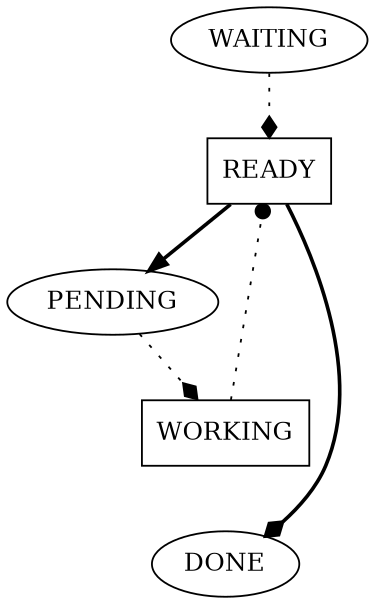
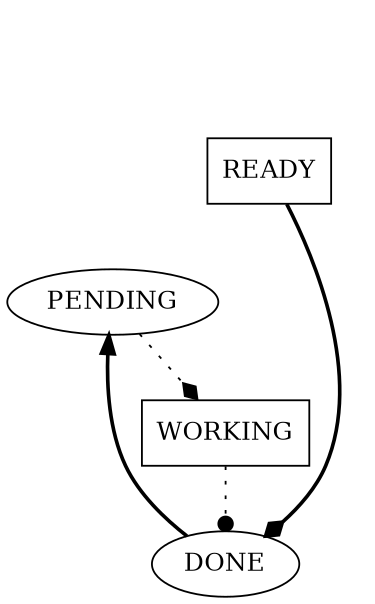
(269, 40) -> none
(197, 232) -> (122, 456)
(246, 309) -> (226, 491)
